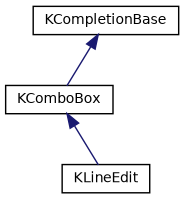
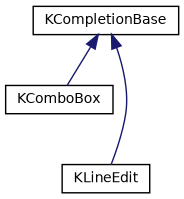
(87, 145) -> (126, 107)
